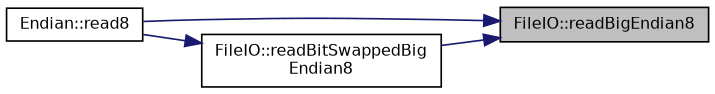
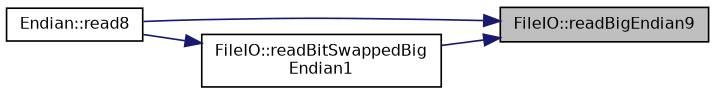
(604, 25) -> (604, 25)
(321, 61) -> (321, 61)
